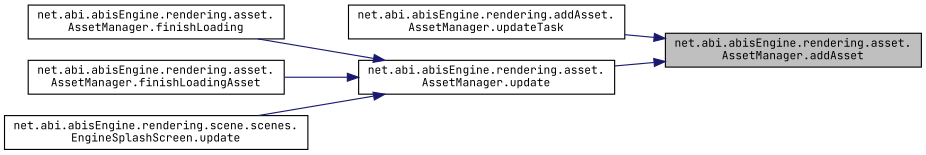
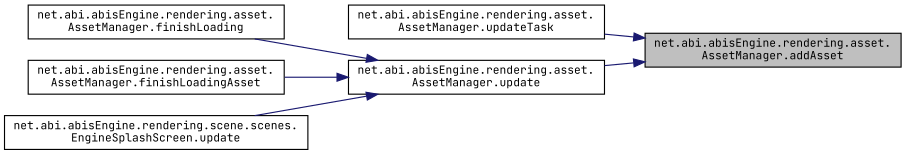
(487, 22) -> (476, 22)
